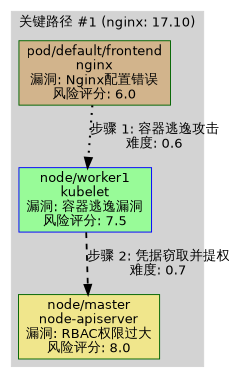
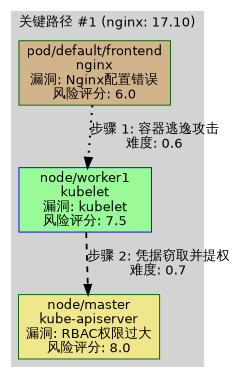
(85, 200) -> (85, 200)
(89, 327) -> (89, 327)
